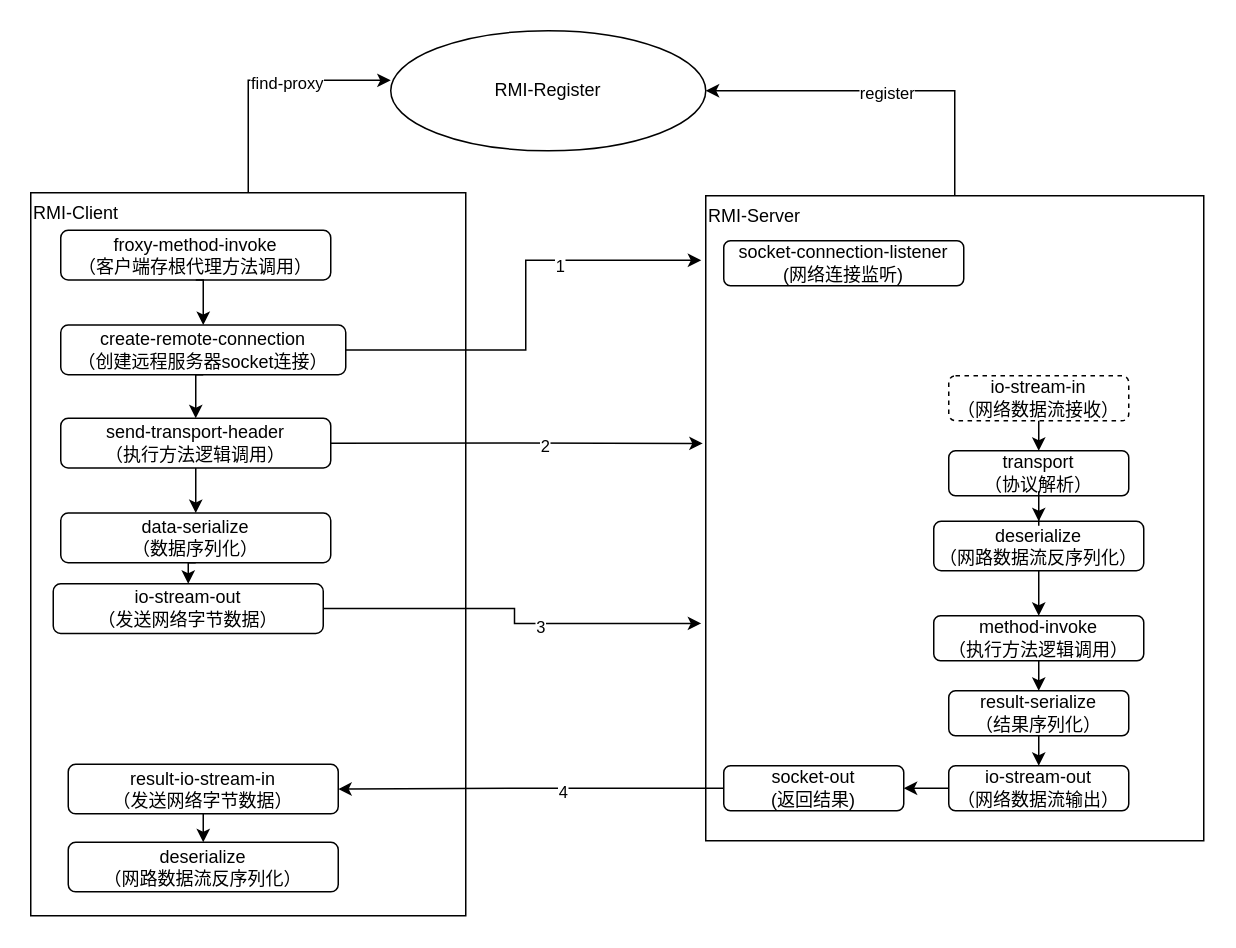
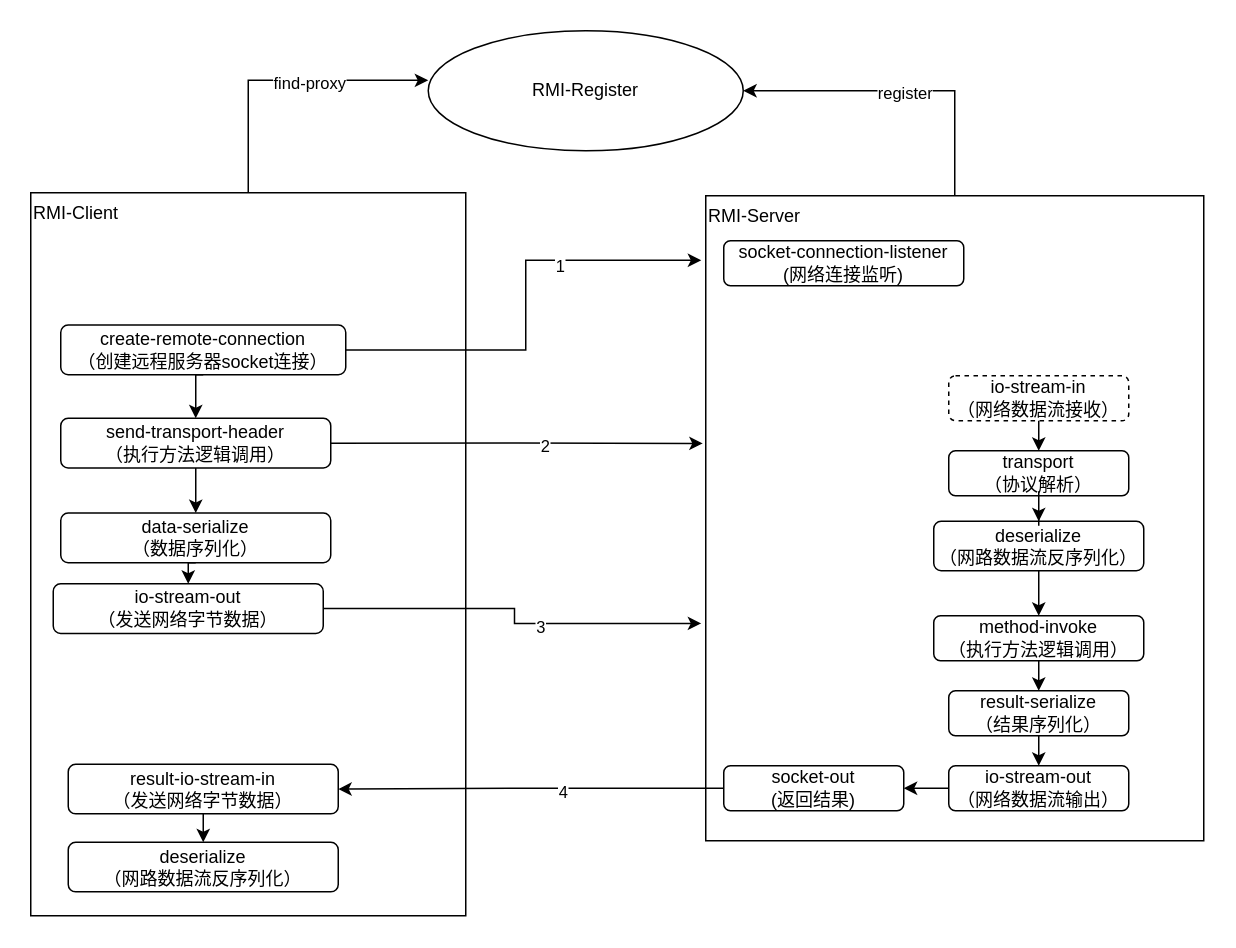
(548, 91) -> (586, 91)
(196, 255) -> none
(203, 294) -> none
